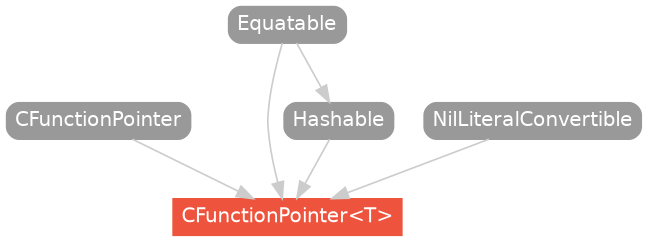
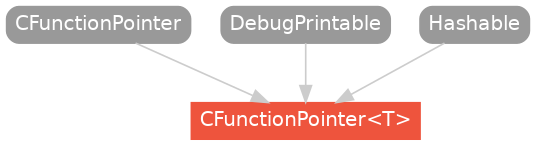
(287, 25) -> none
none -> (306, 25)
(533, 121) -> none
